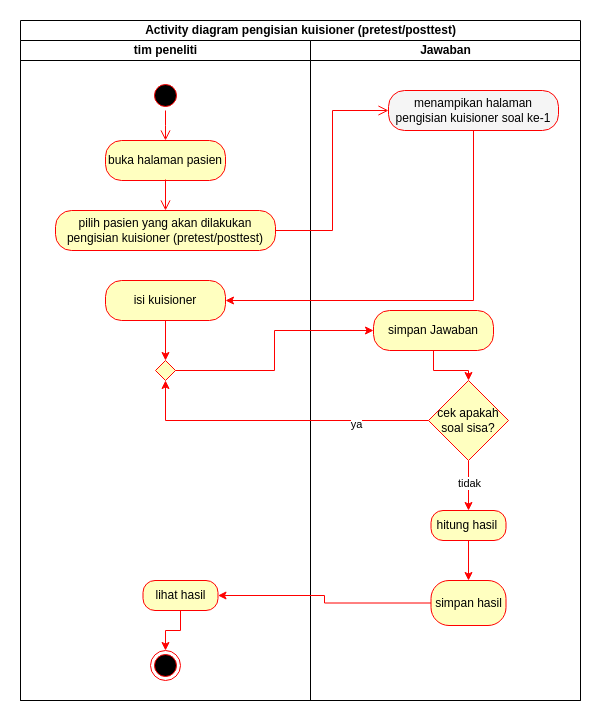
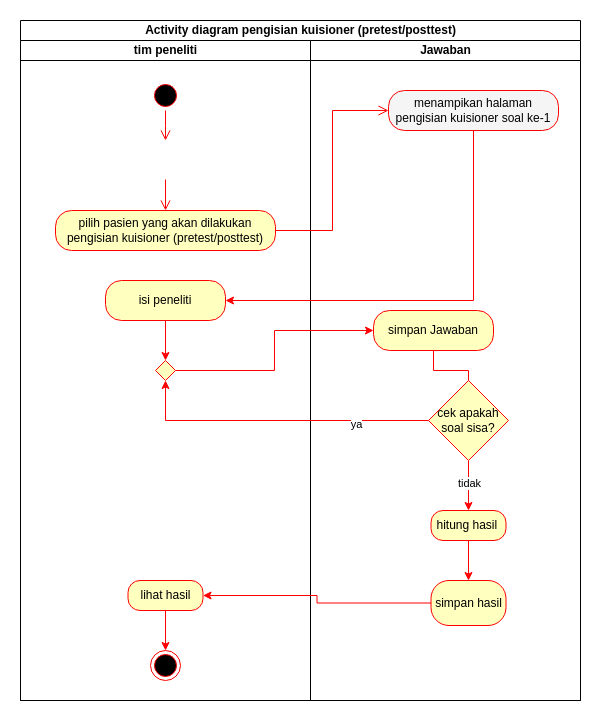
(166, 161) -> none
(166, 301) -> (166, 301)
(467, 371) -> (469, 372)
(181, 596) -> (166, 596)
